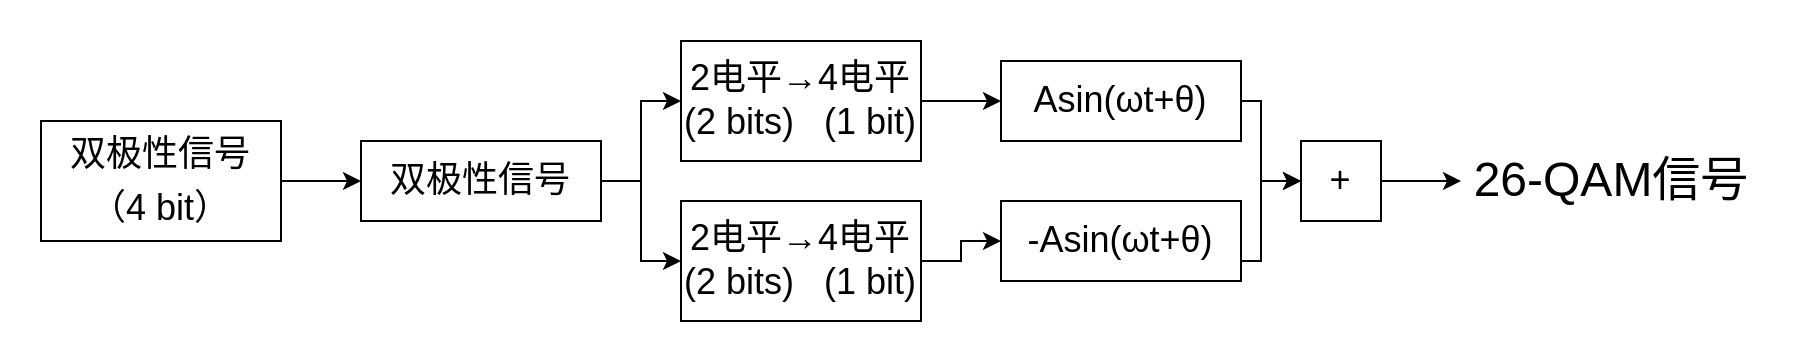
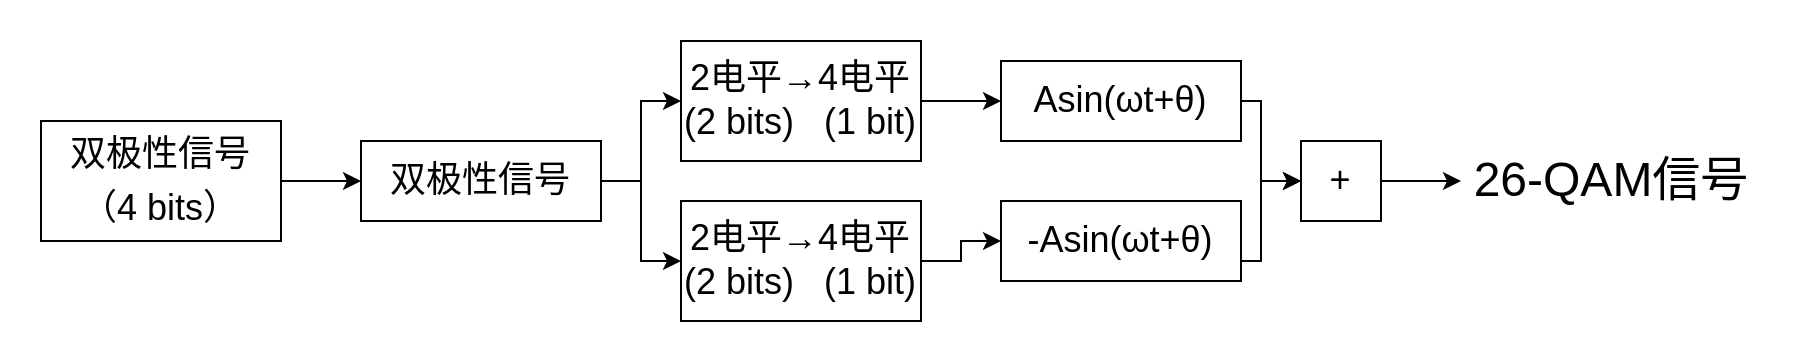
(161, 181) -> (161, 181)
